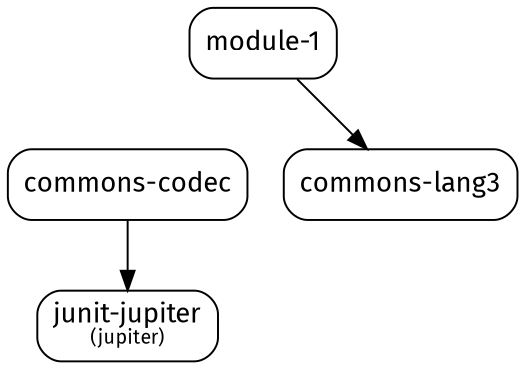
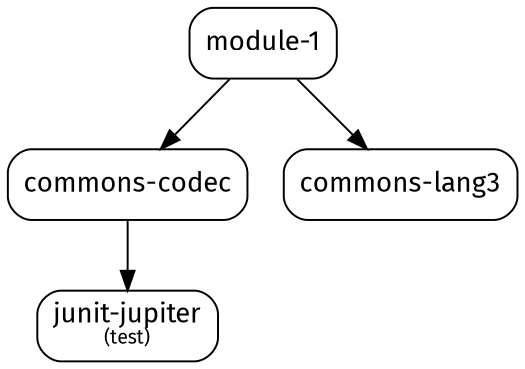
none -> (202, 107)
(128, 338) -> (128, 338)
